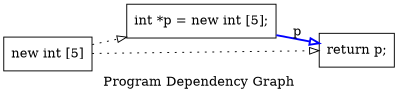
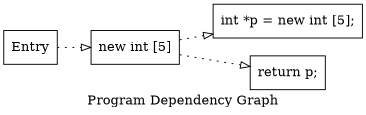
(293, 38) -> none
none -> (31, 47)
